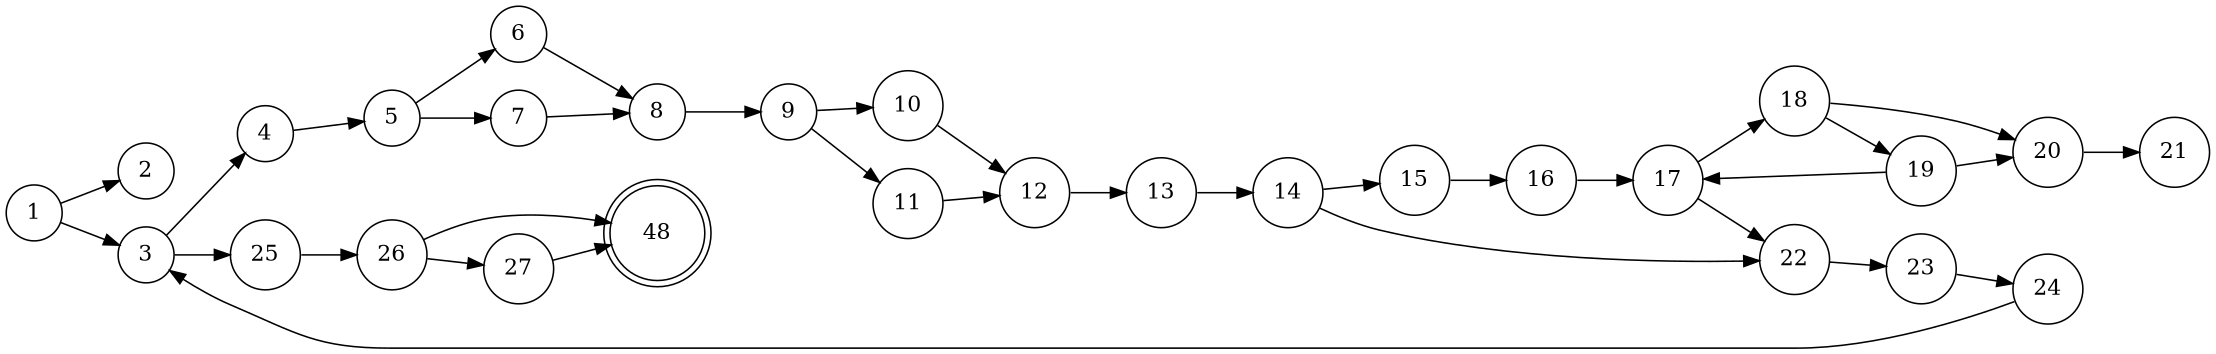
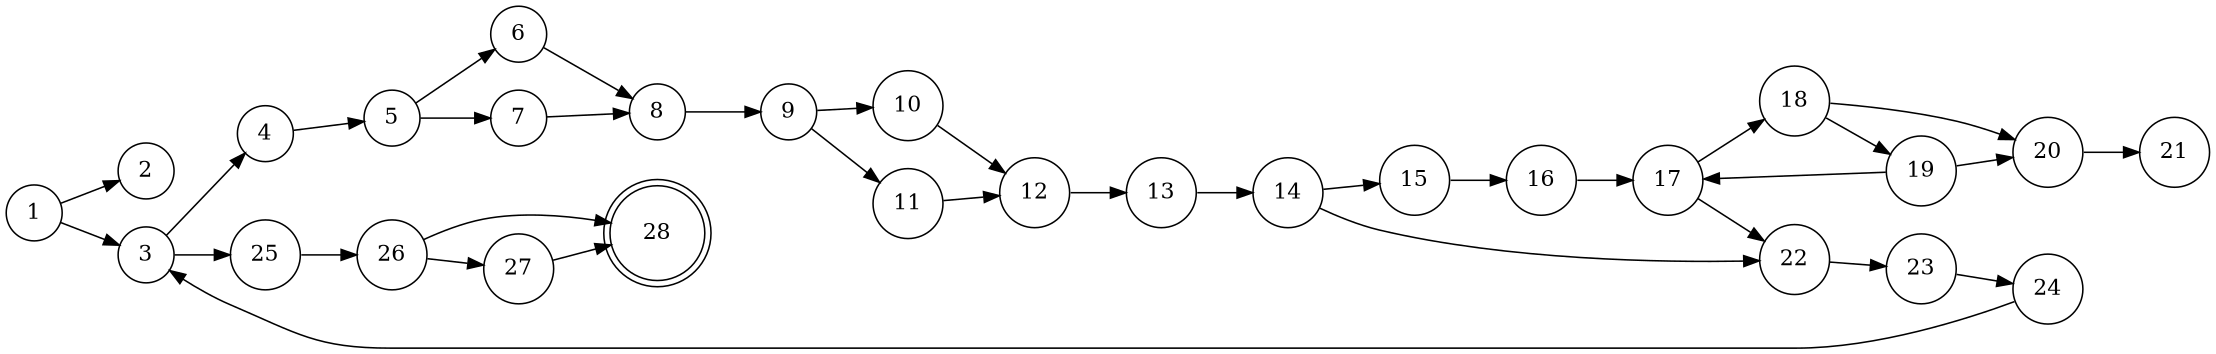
(657, 233) -> (657, 233)
